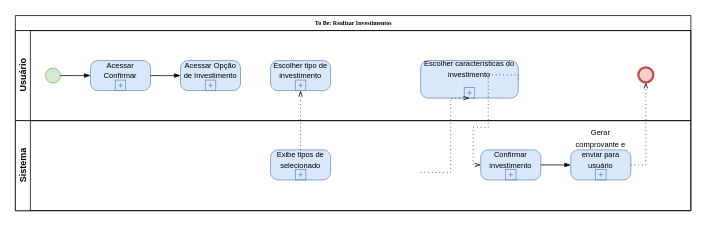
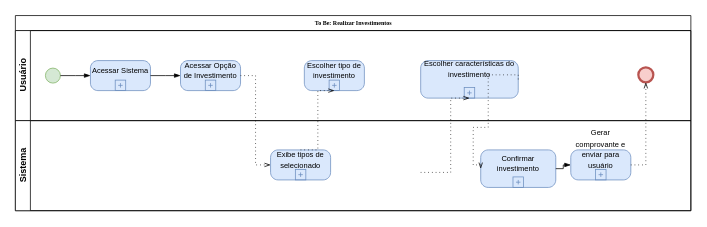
(120, 75) -> (120, 75)
(300, 75) -> (334, 75)
none -> (255, 112)
(510, 165) -> (518, 168)
